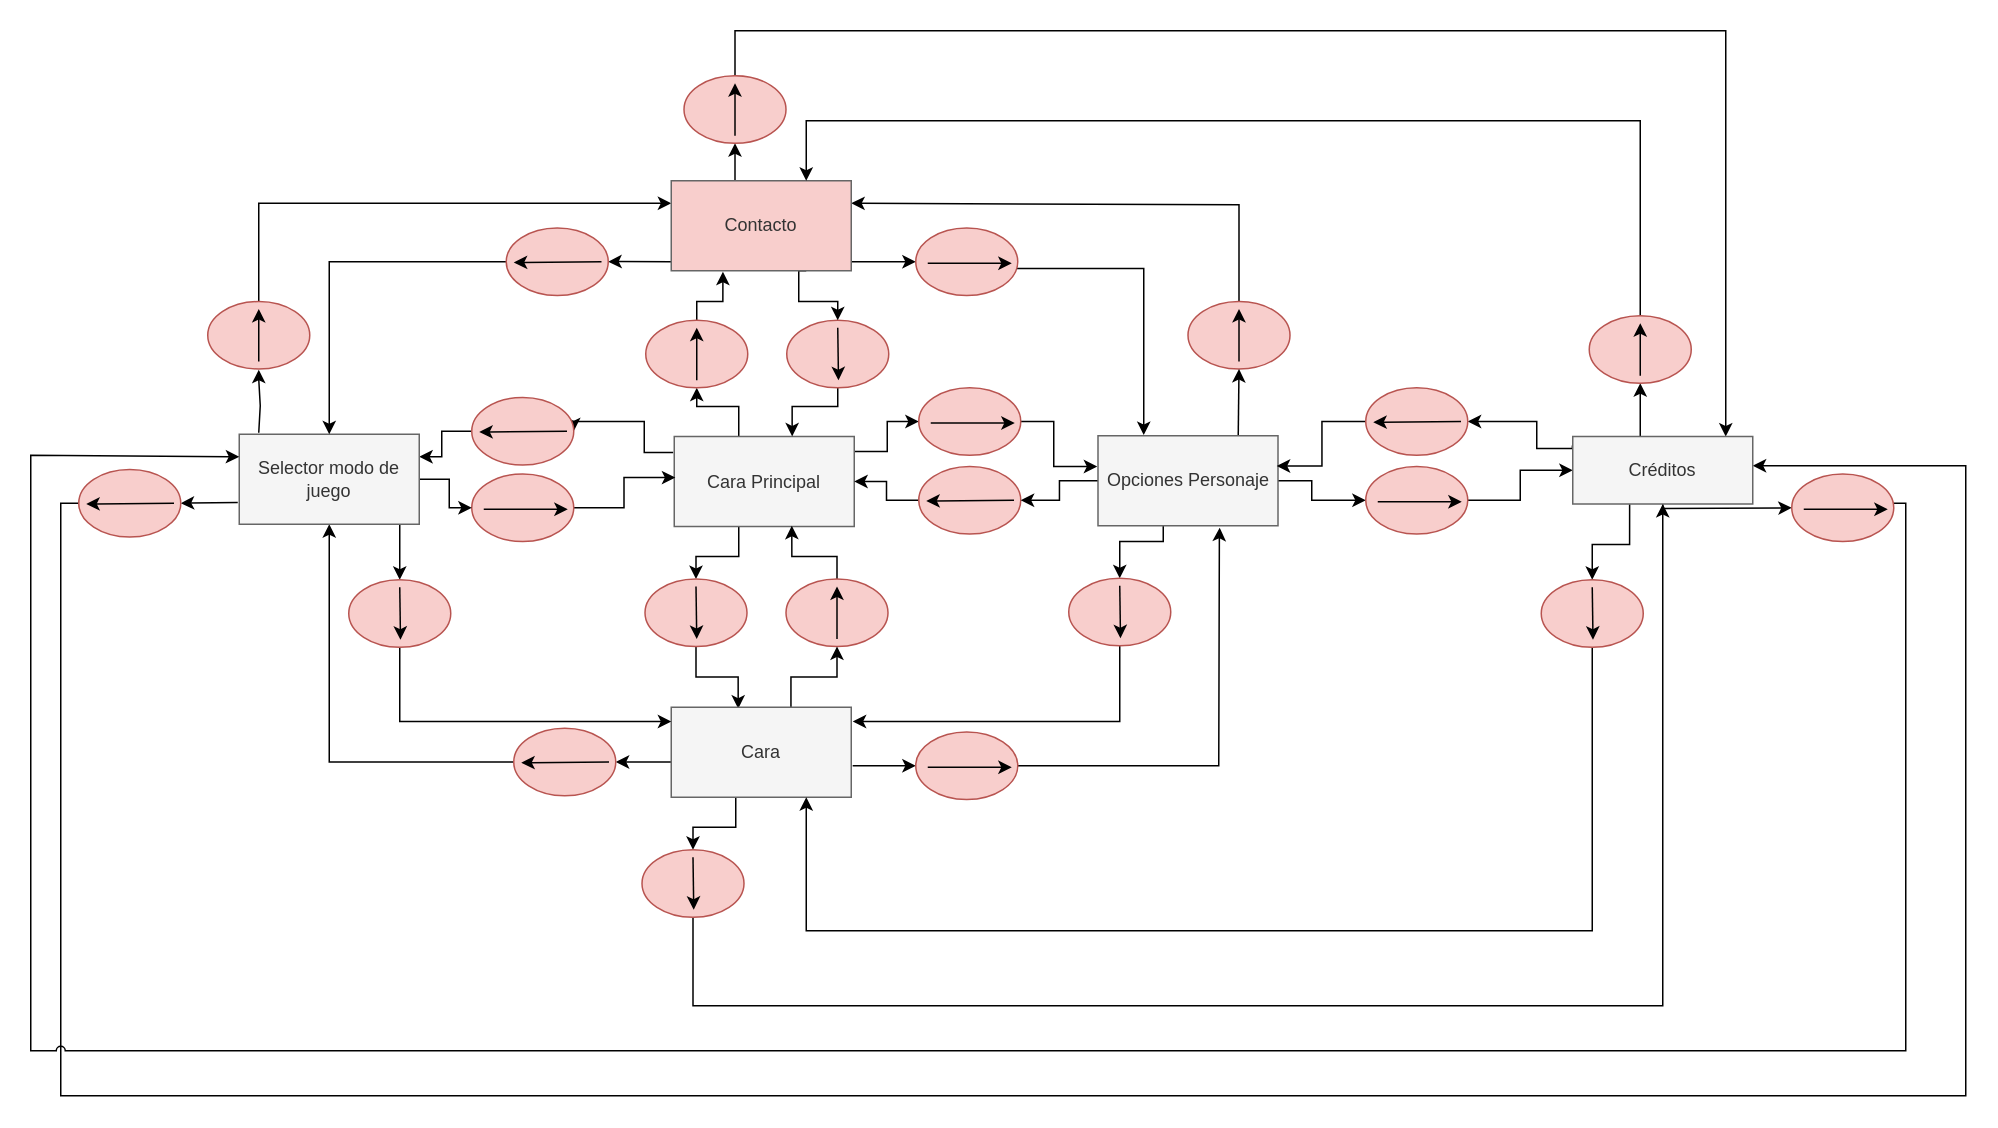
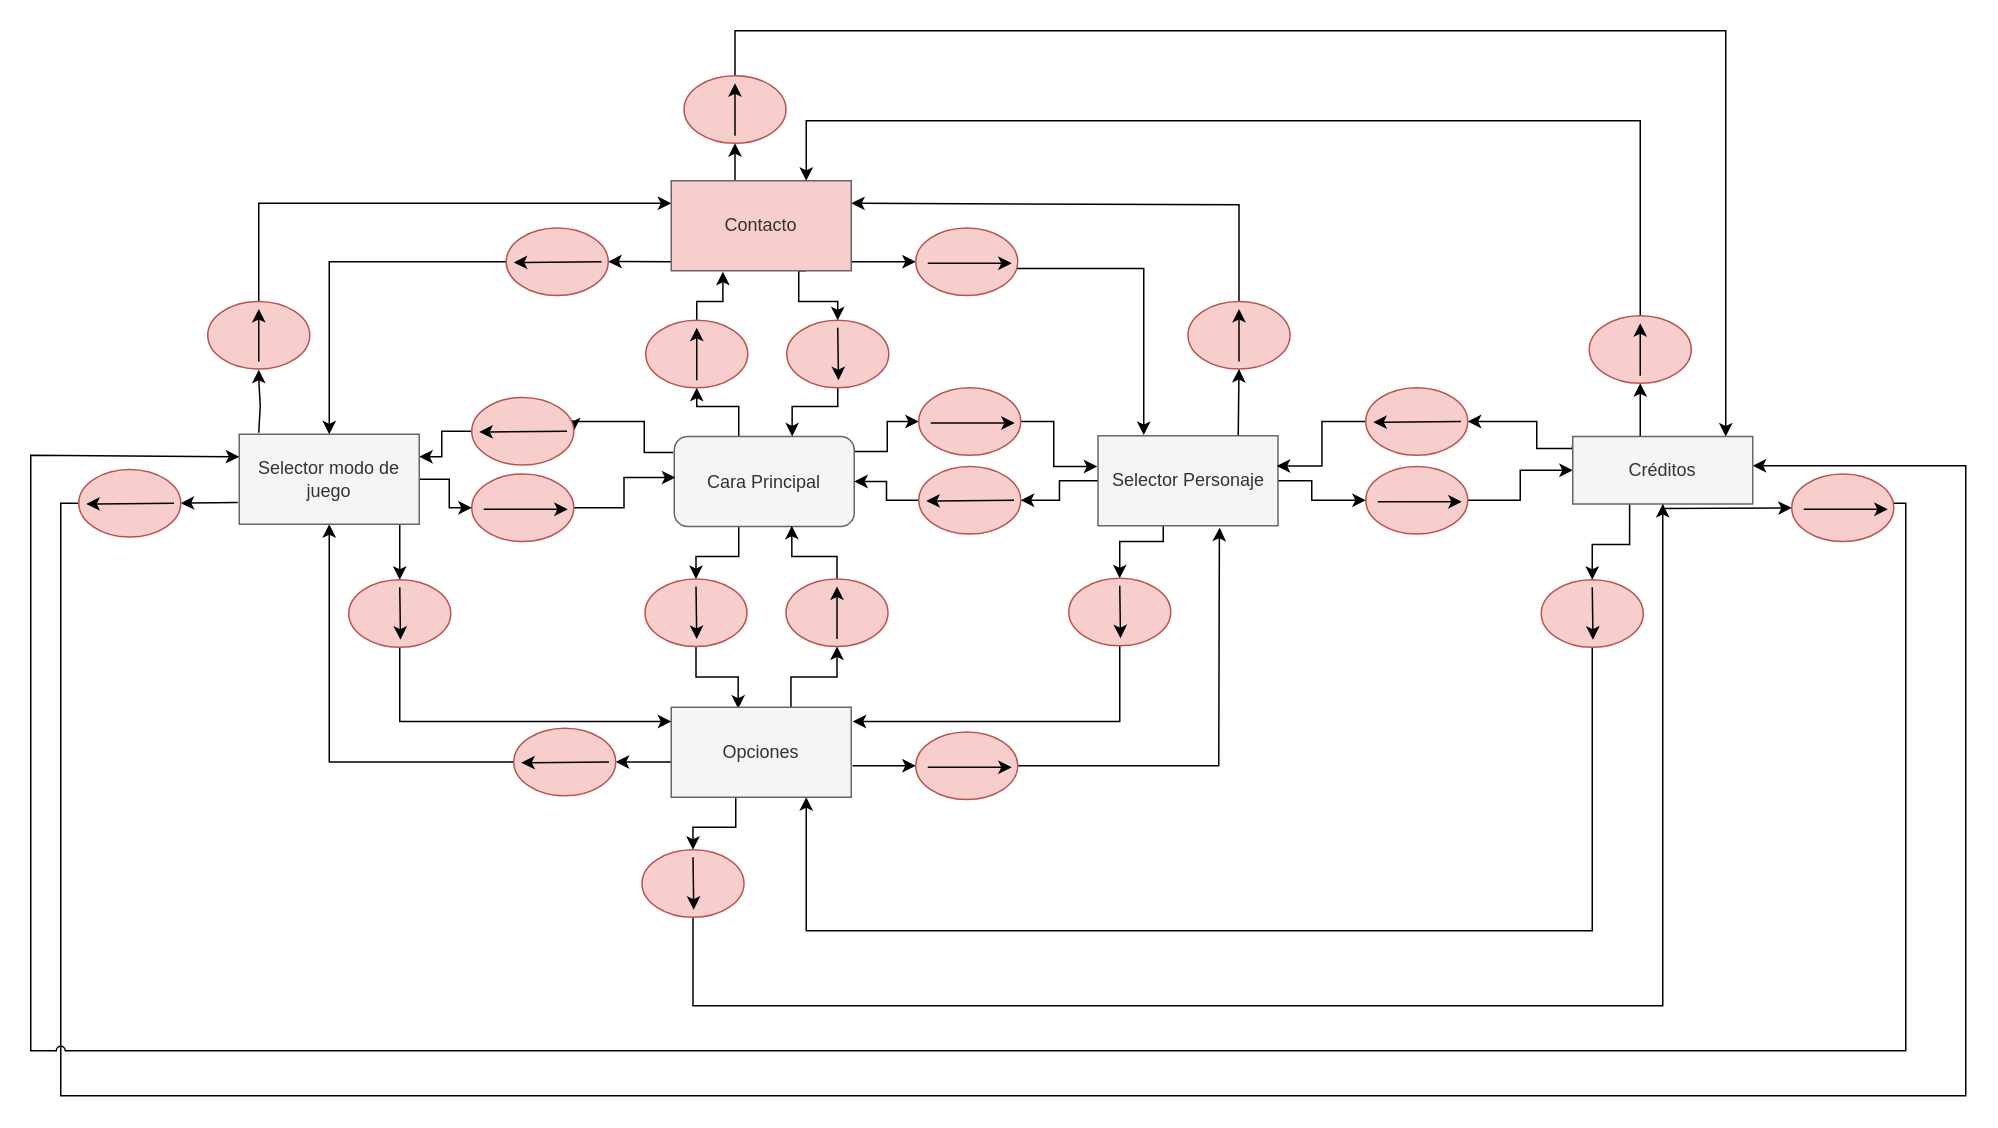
(1189, 481) -> (1189, 481)
(764, 482) -> (764, 482)
(761, 752) -> (761, 752)
